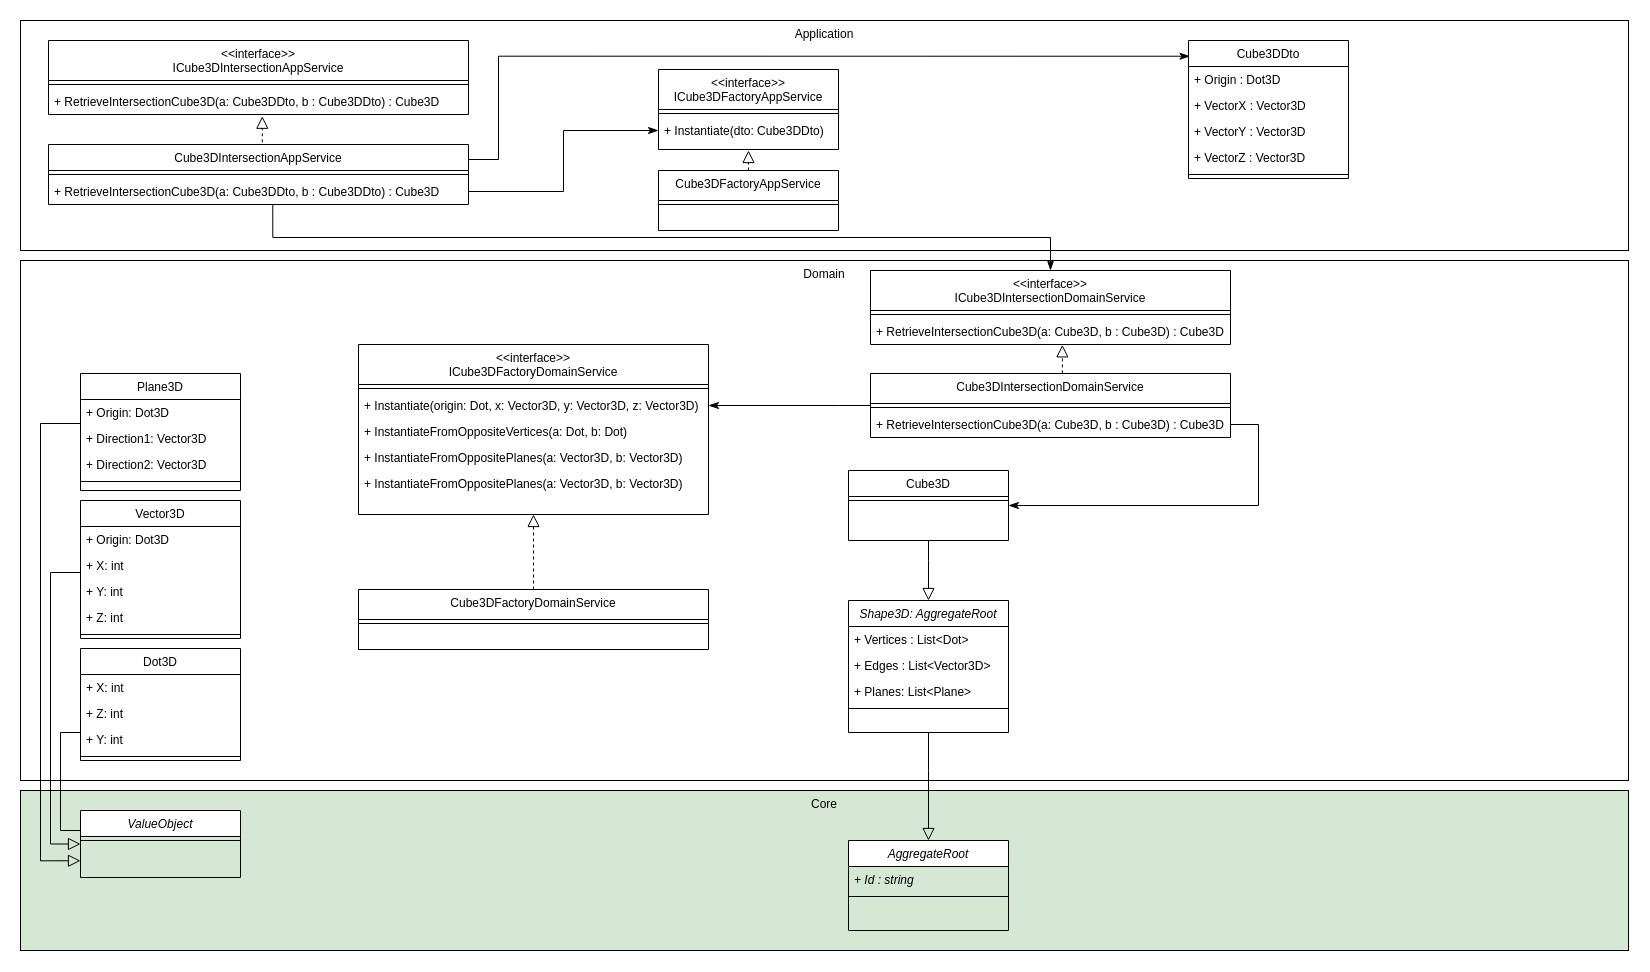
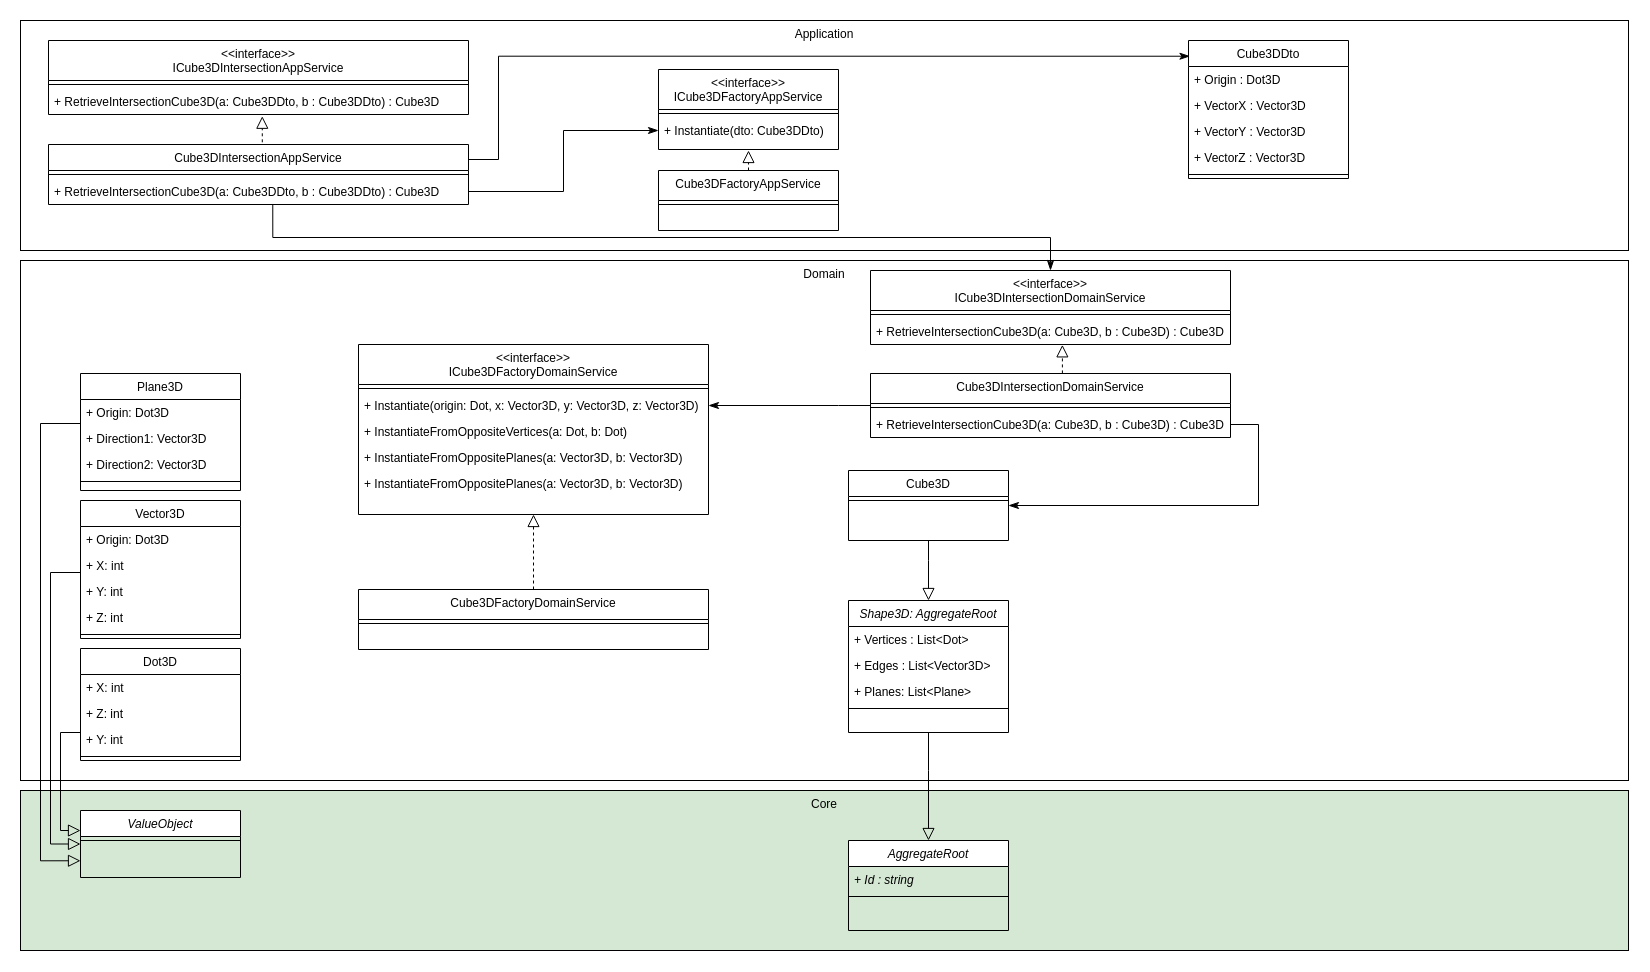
(72, 831) -> (67, 831)
